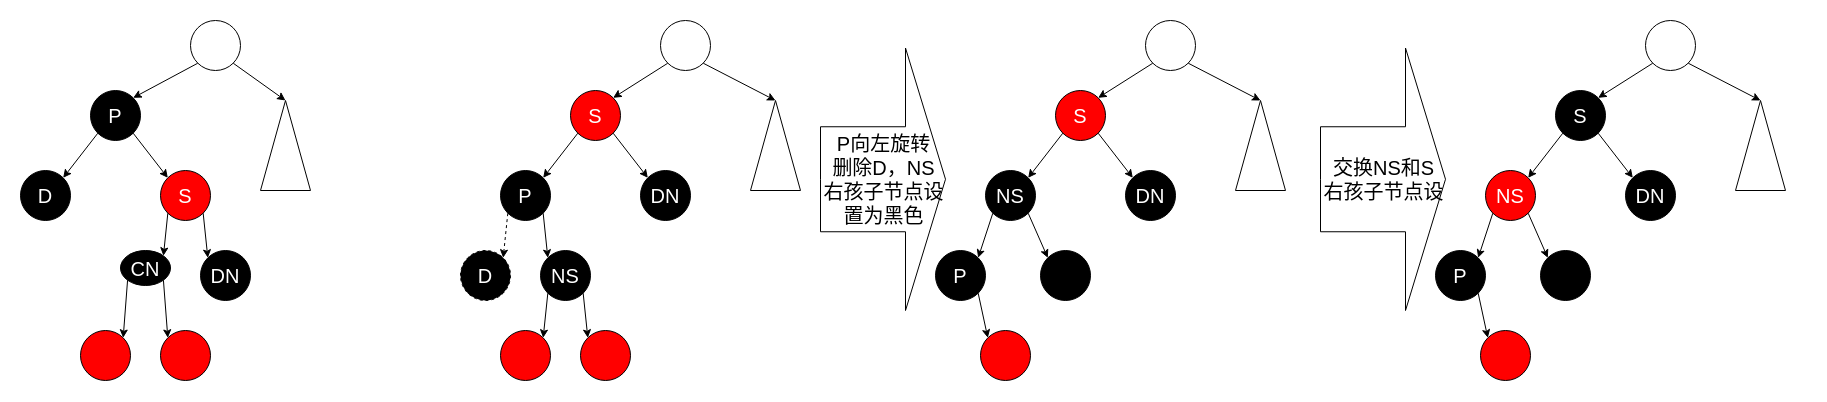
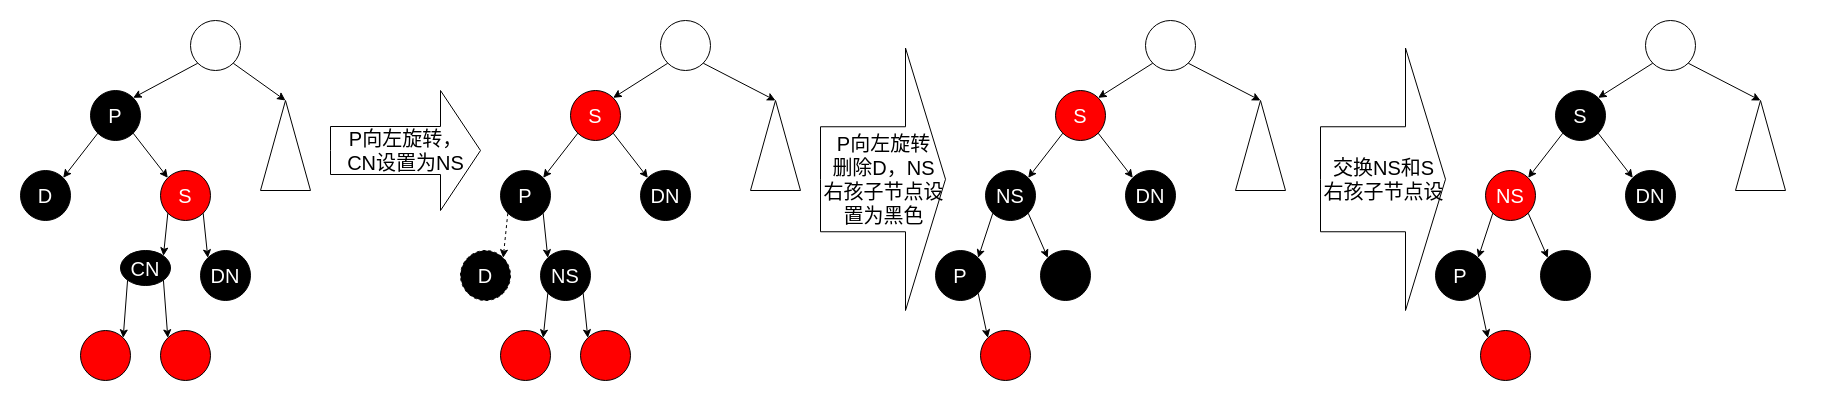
none -> (406, 151)
